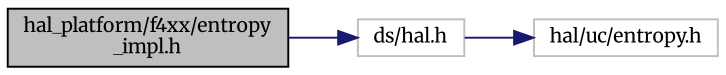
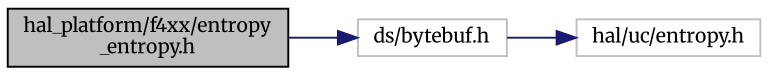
(148, 38) -> (148, 38)
(411, 38) -> (432, 38)
